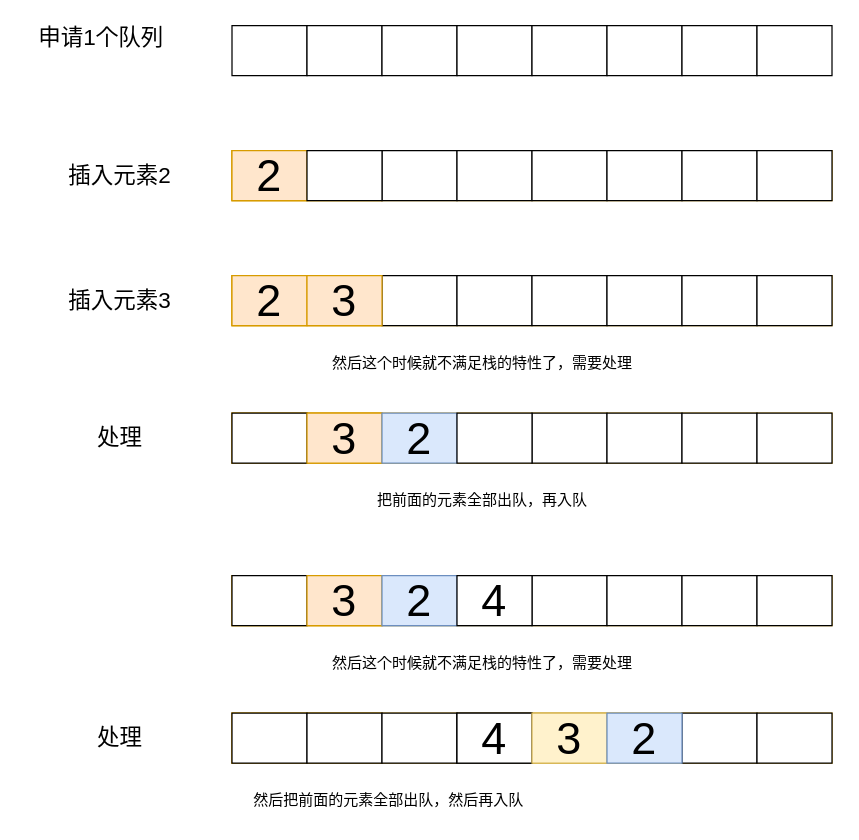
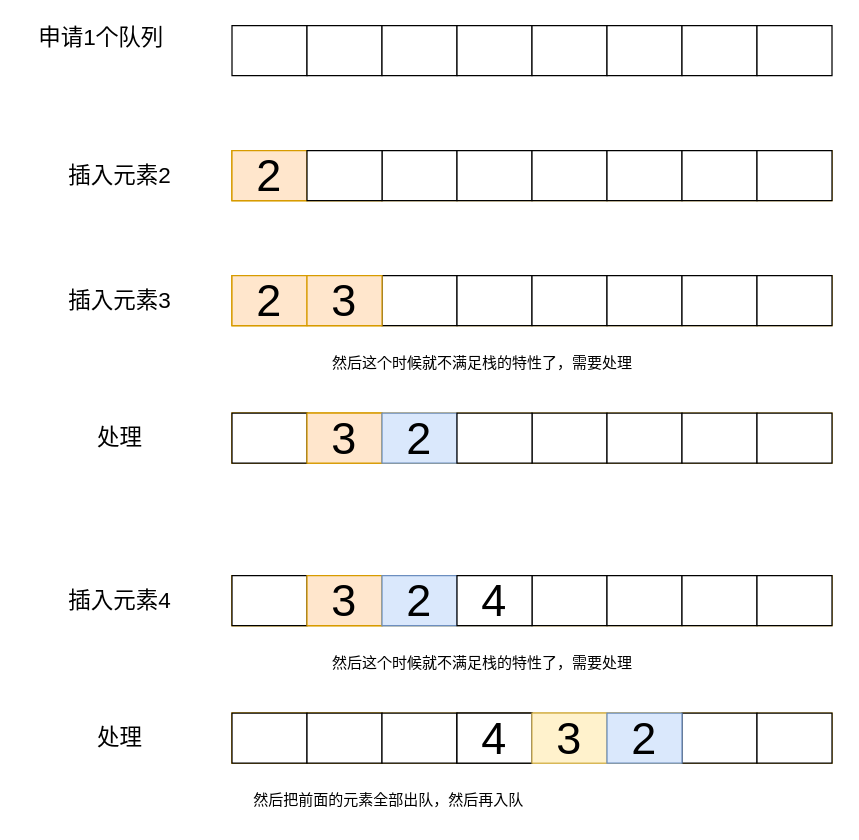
(482, 501) -> none
none -> (119, 601)
